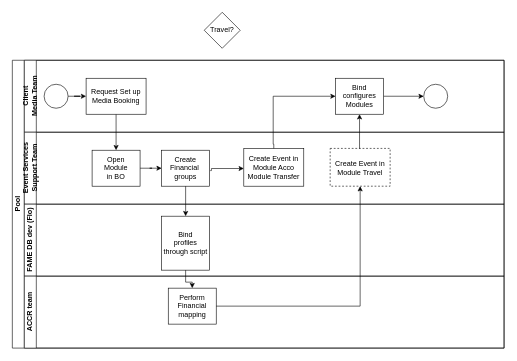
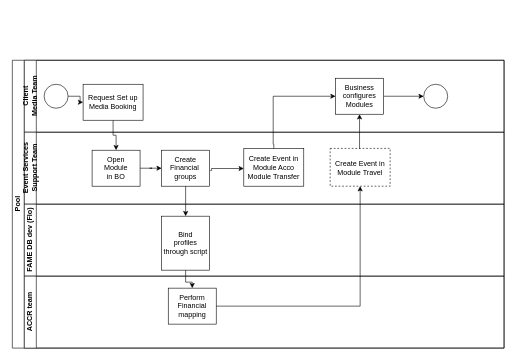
(222, 30) -> none
(116, 96) -> (113, 102)
(360, 96) -> (360, 96)
